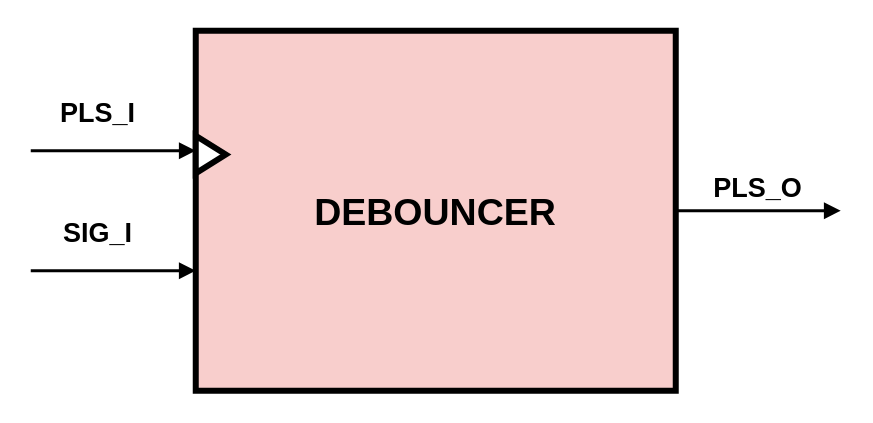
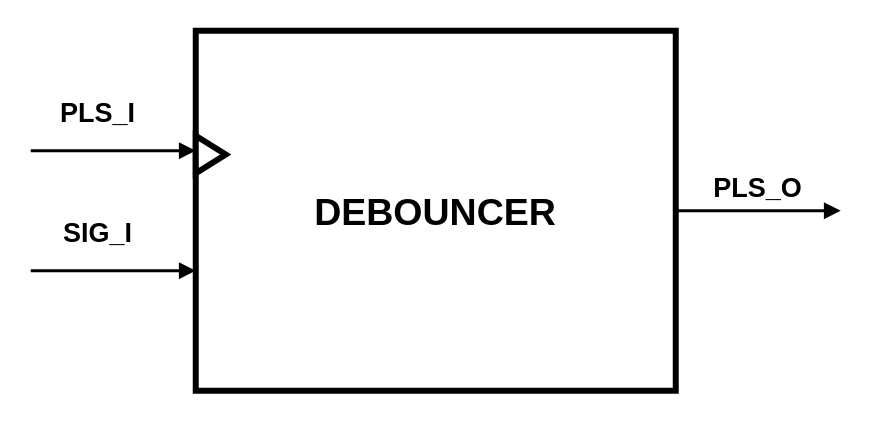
(436, 211) -> (436, 211)
